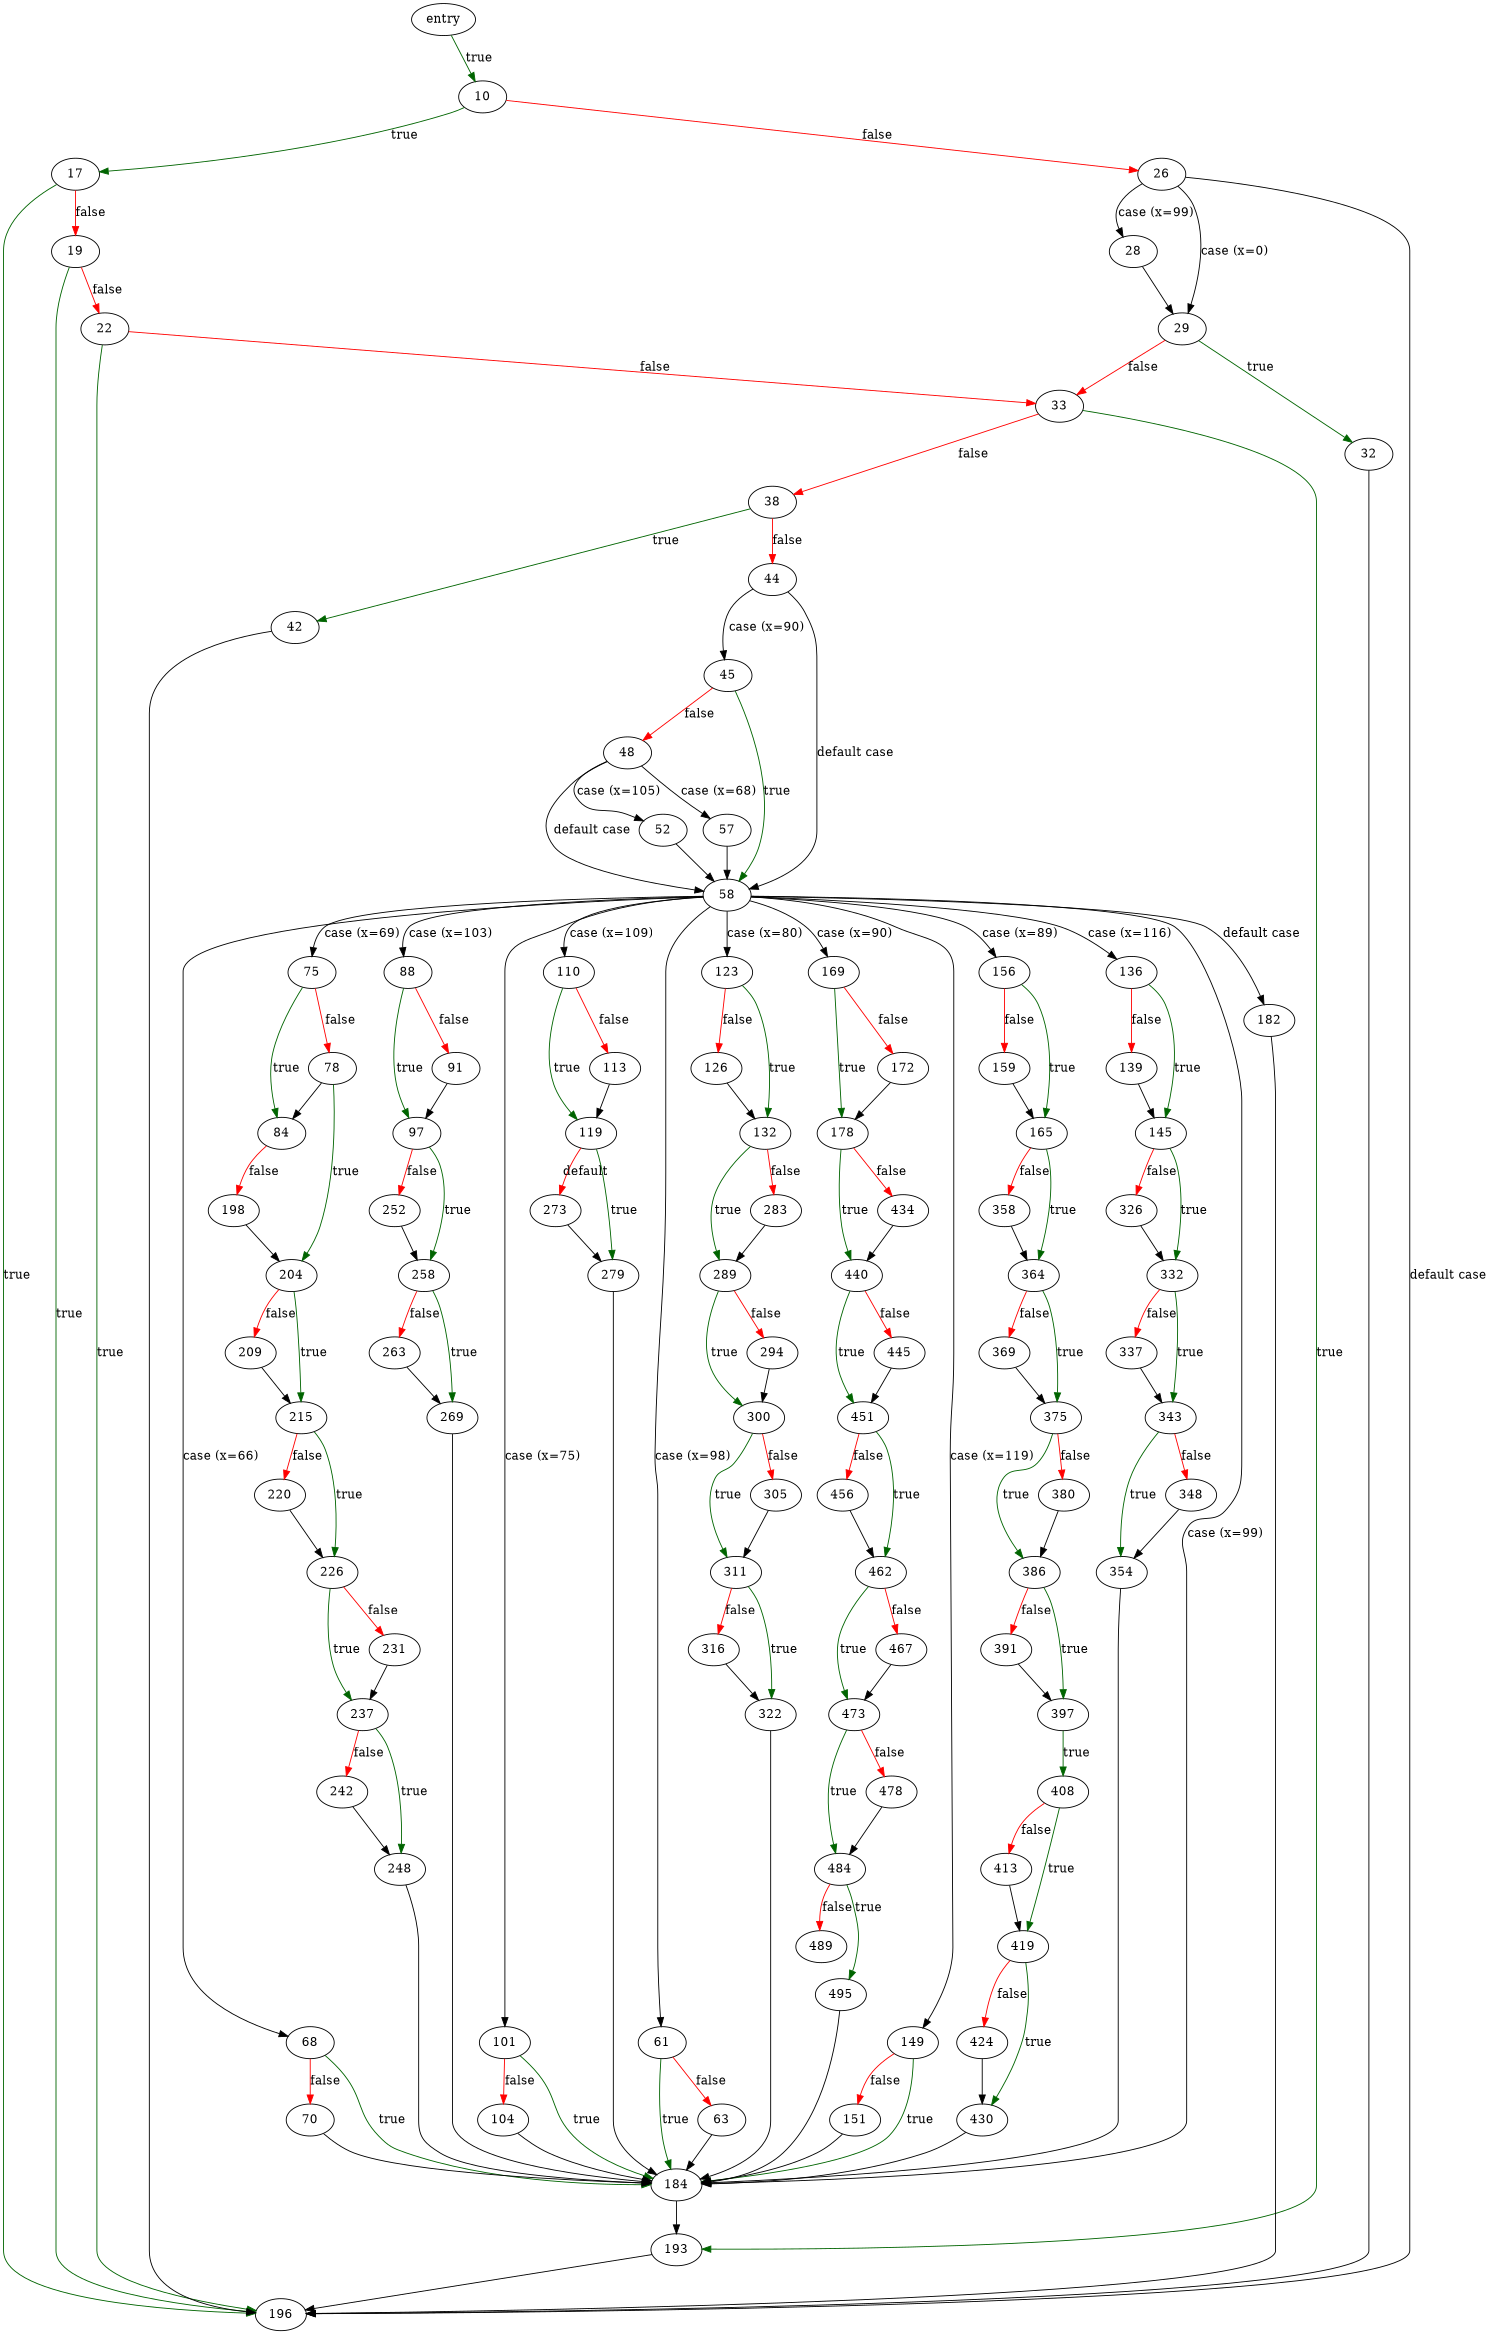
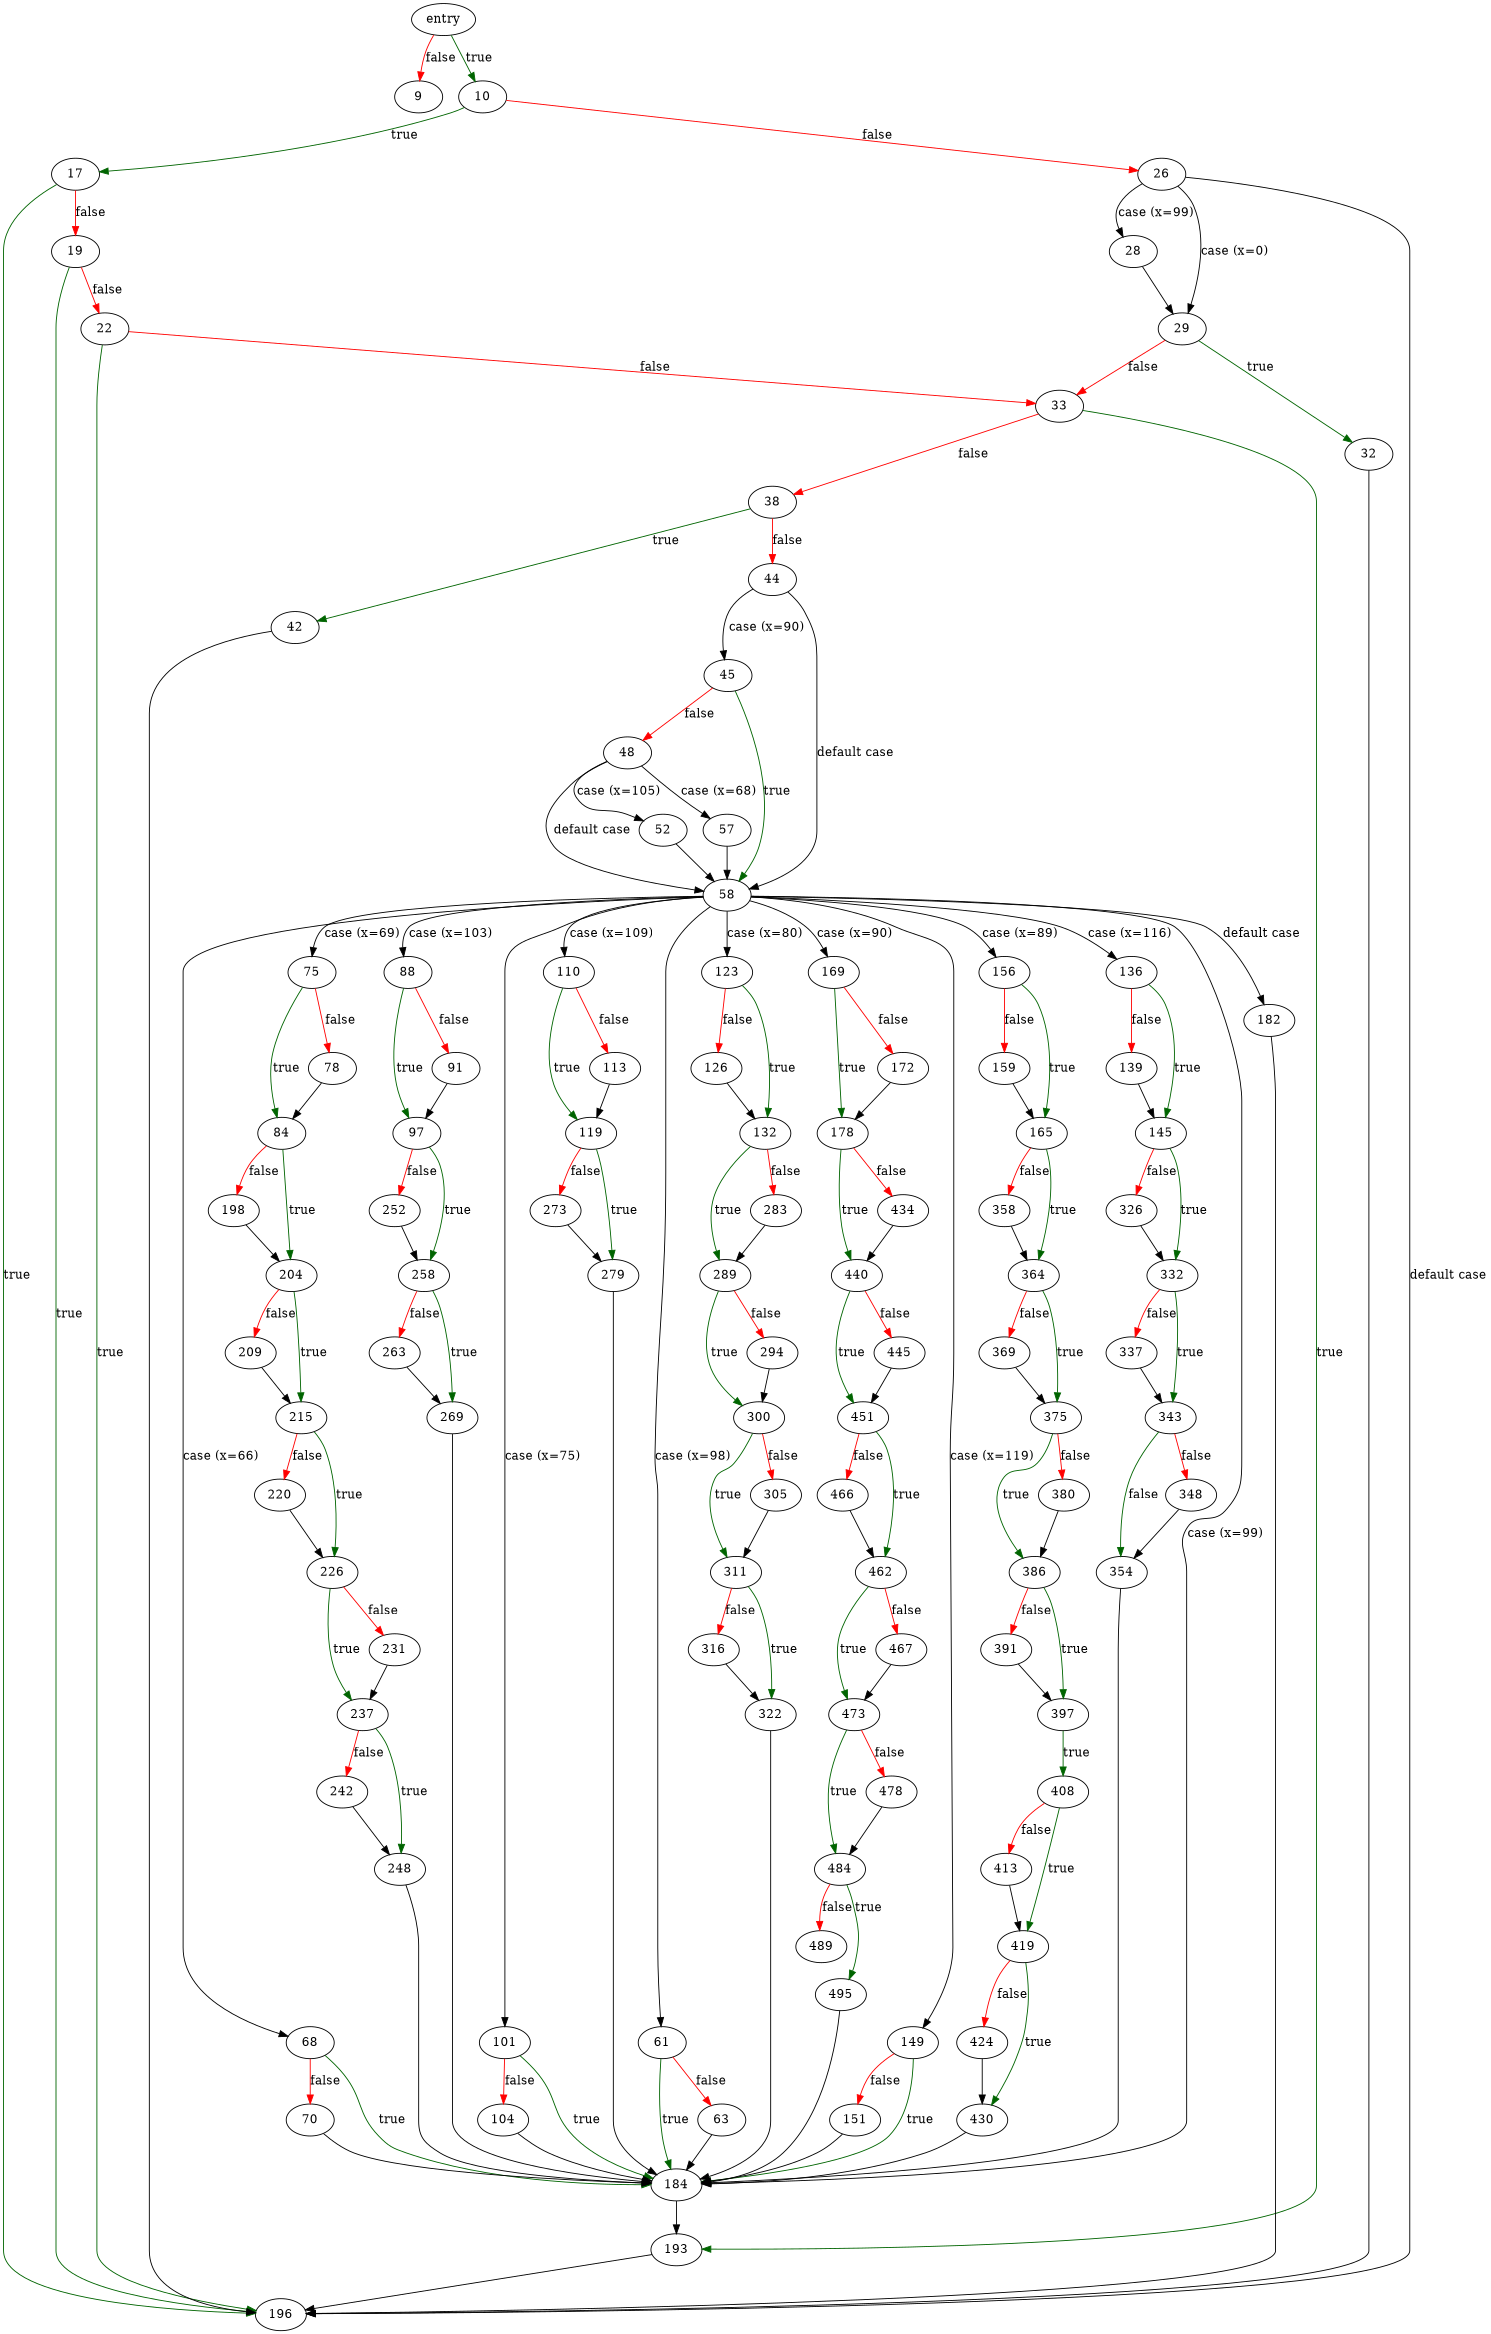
none -> (419, 97)
(331, 1171) -> (286, 1200)
(586, 1172) -> (586, 1172)
(843, 1495) -> (843, 1495)
(1144, 1495) -> (1144, 1495)
